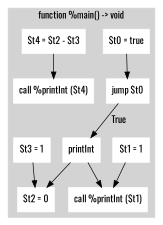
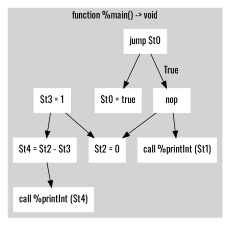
(127, 63) -> (133, 68)
none -> (49, 122)
(82, 150) -> (172, 101)
(131, 150) -> none
